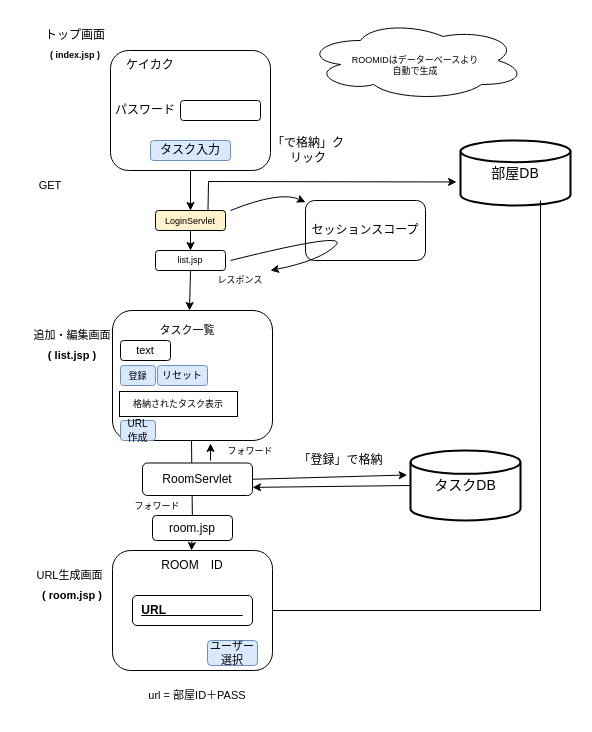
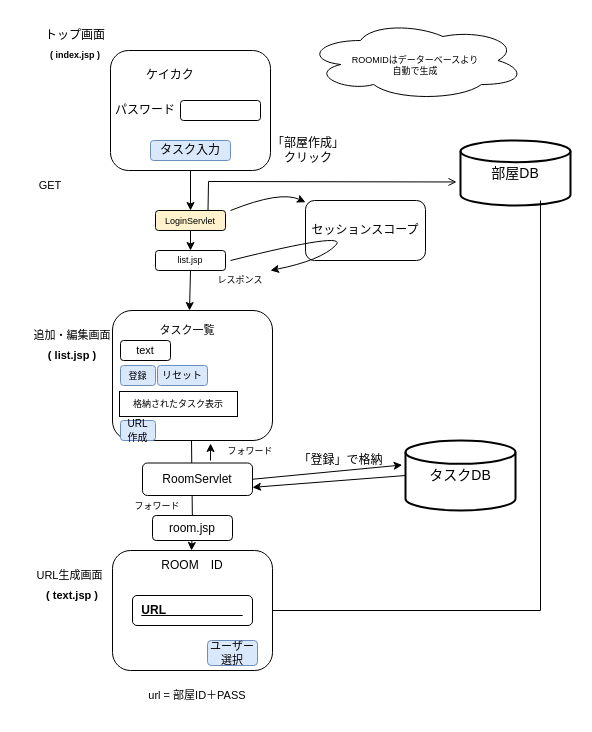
(151, 66) -> (171, 76)
(309, 151) -> (309, 151)
(448, 182) -> (449, 182)
(466, 486) -> (461, 476)
(73, 596) -> (73, 596)
